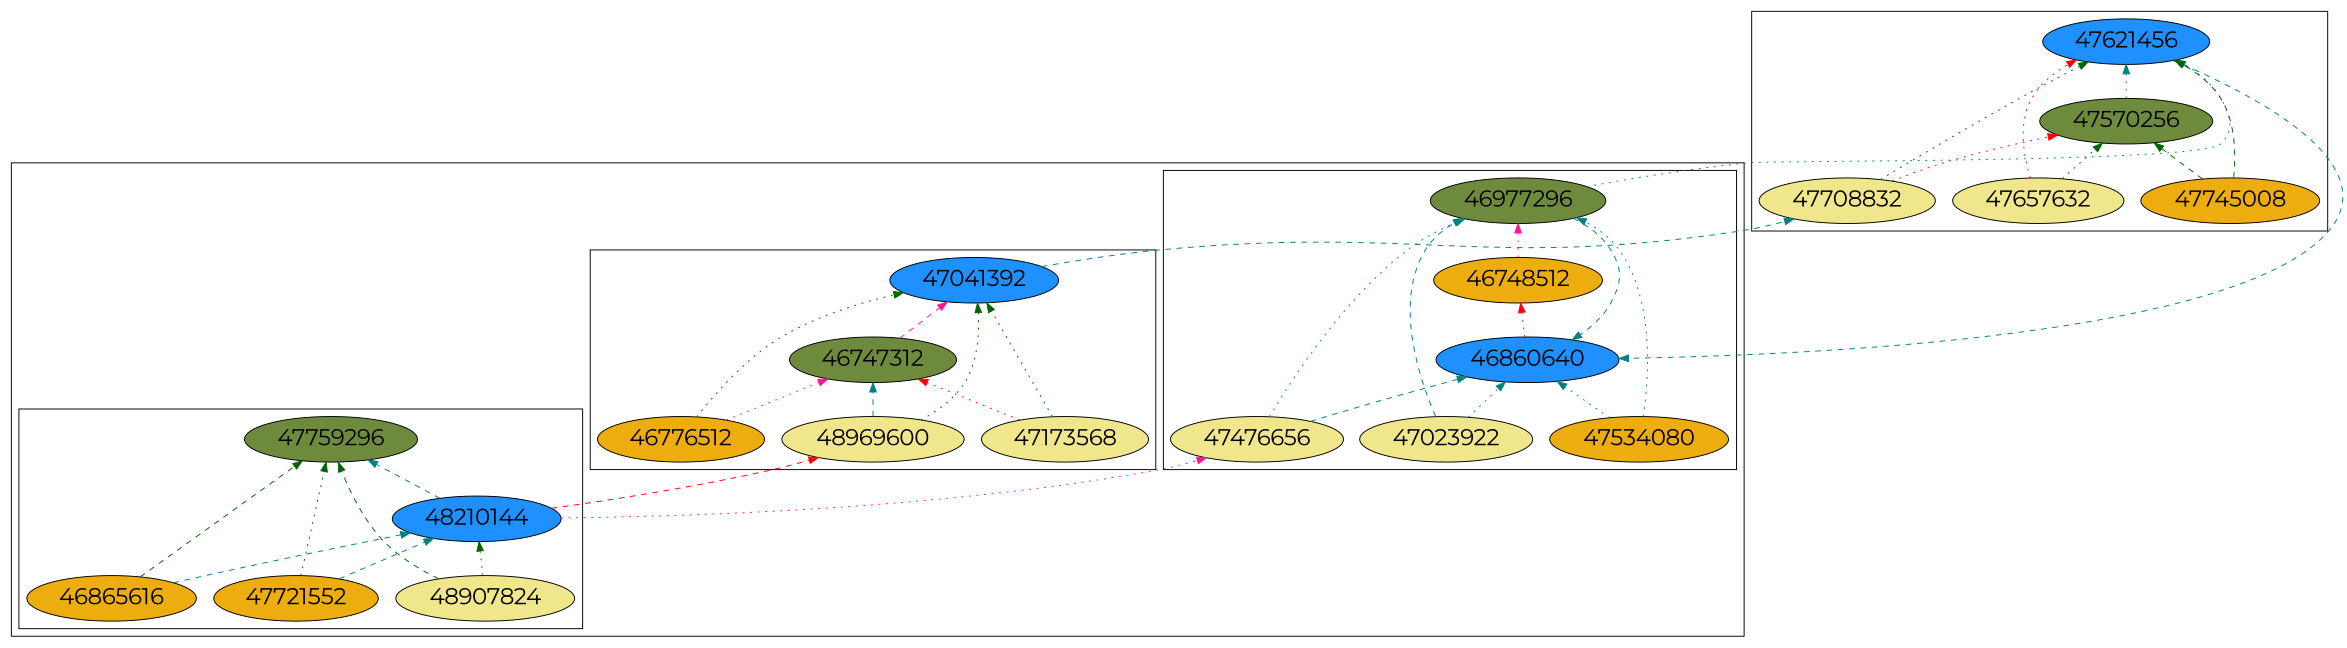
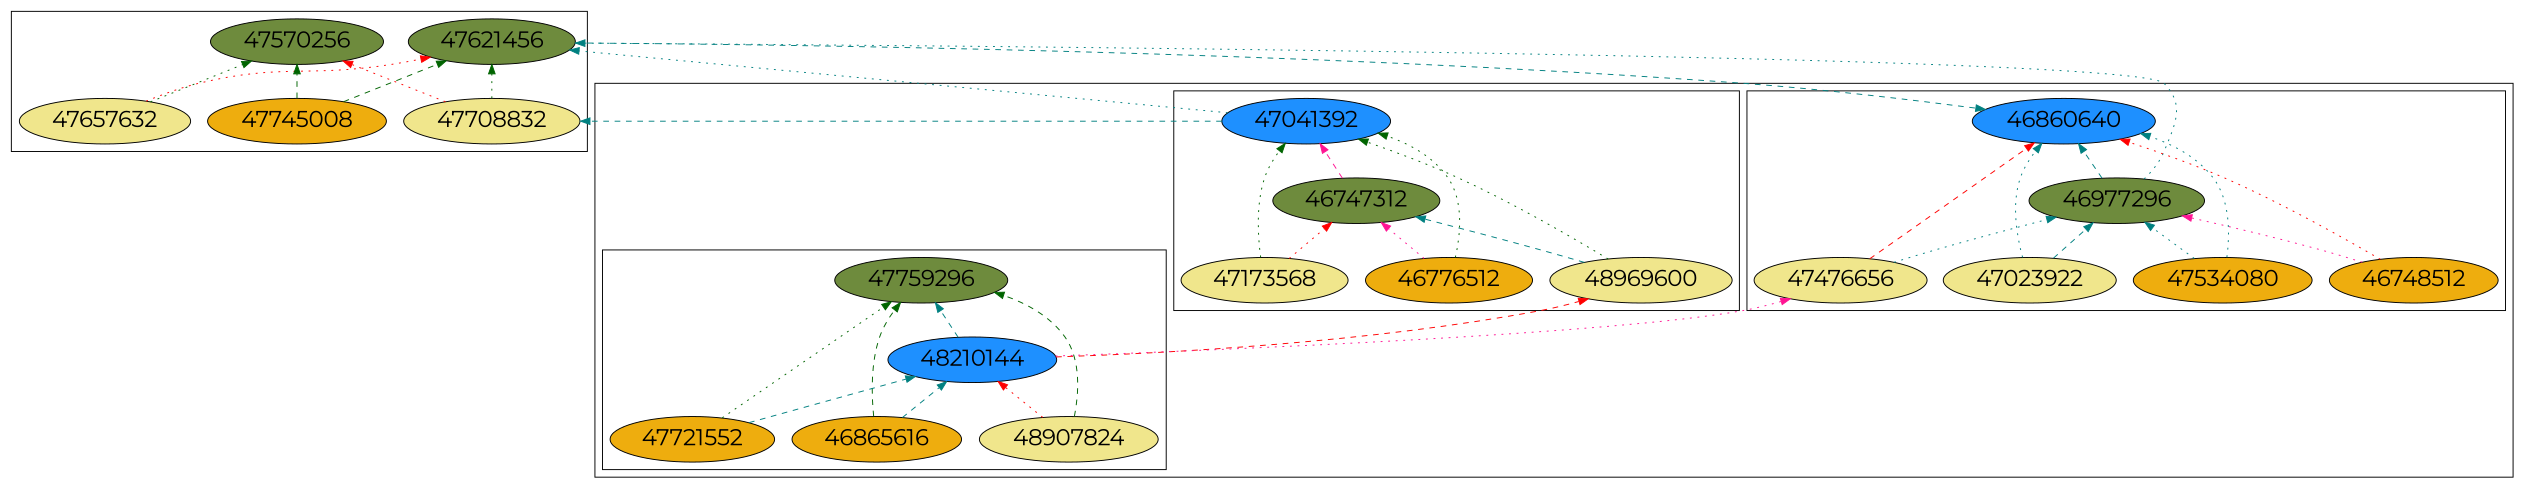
(2126, 42) -> (492, 42)
(2126, 86) -> (855, 77)
(1523, 325) -> (2258, 194)
(1384, 400) -> (1948, 204)
(481, 563) -> (1024, 403)
